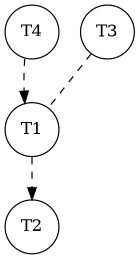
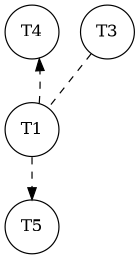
(24, 75) -> (40, 87)
(32, 227) -> (32, 227)
